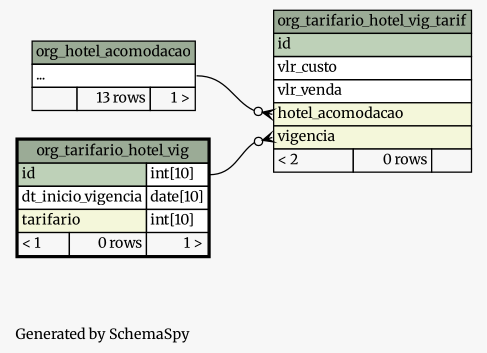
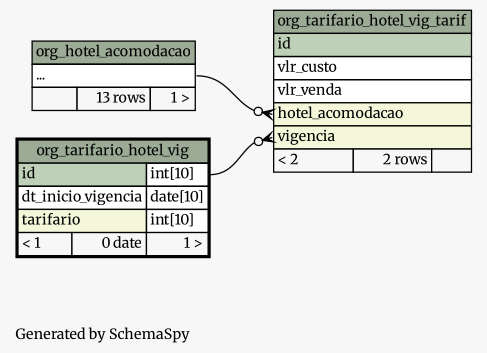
(405, 160) -> (405, 160)
(120, 243) -> (122, 243)
